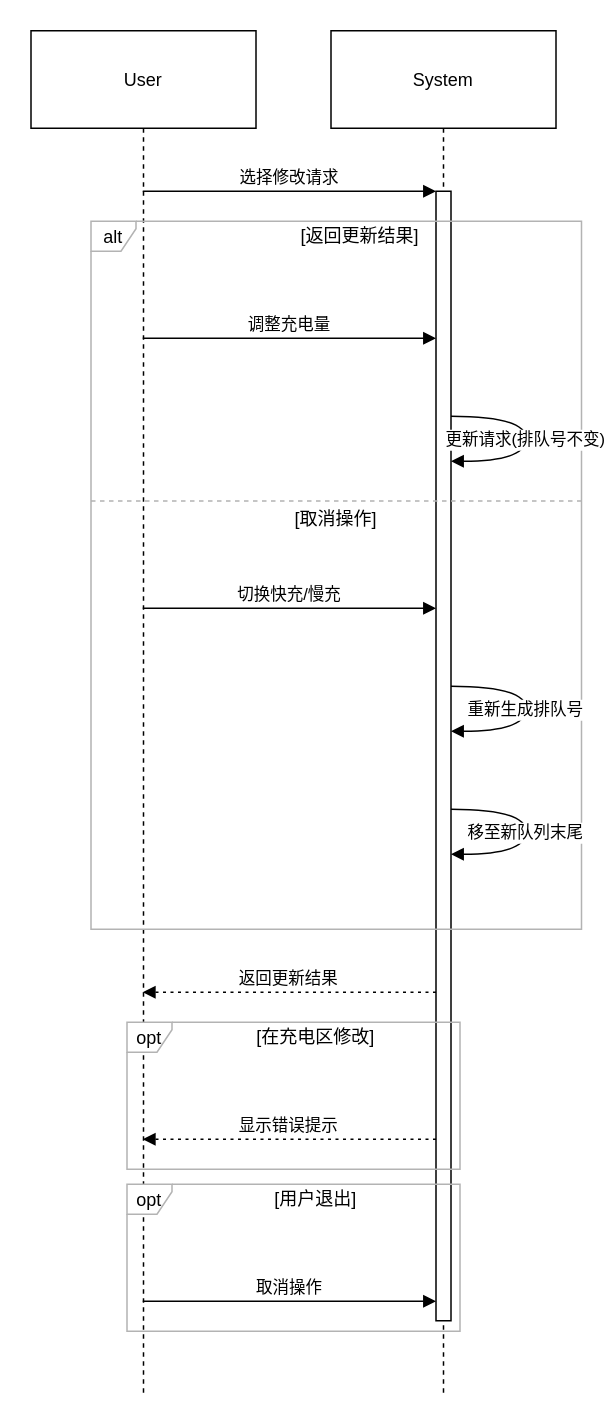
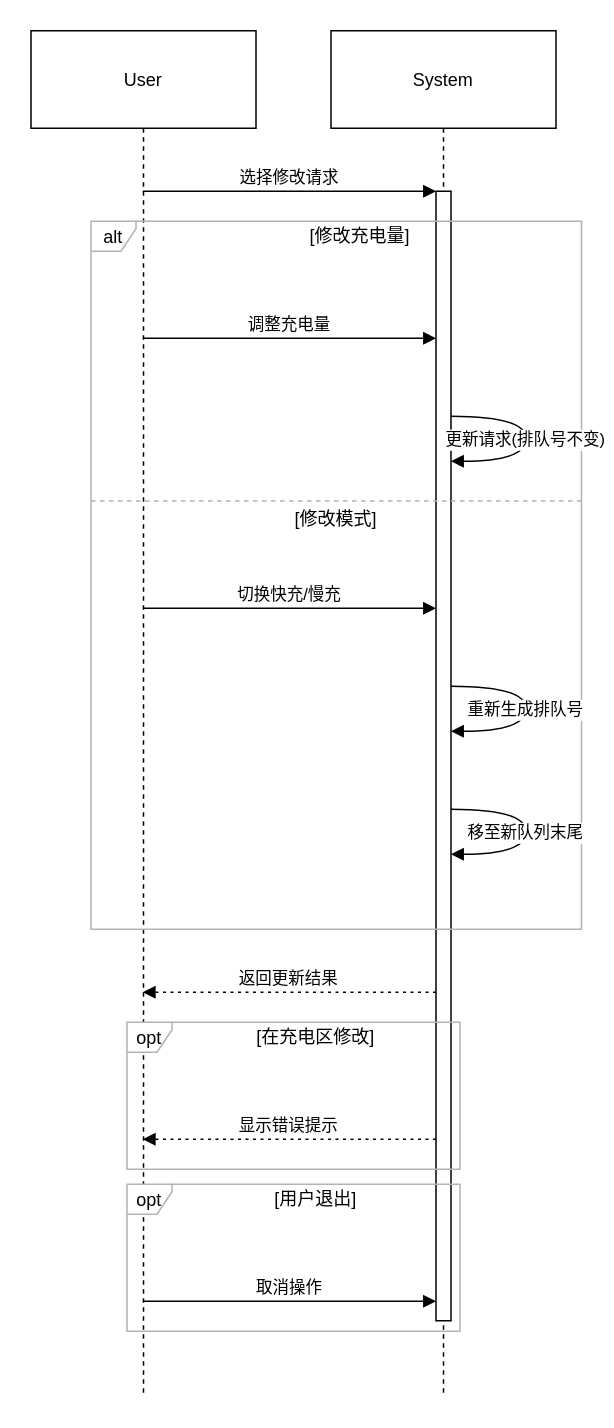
(360, 236) -> (360, 236)
(336, 520) -> (336, 520)
